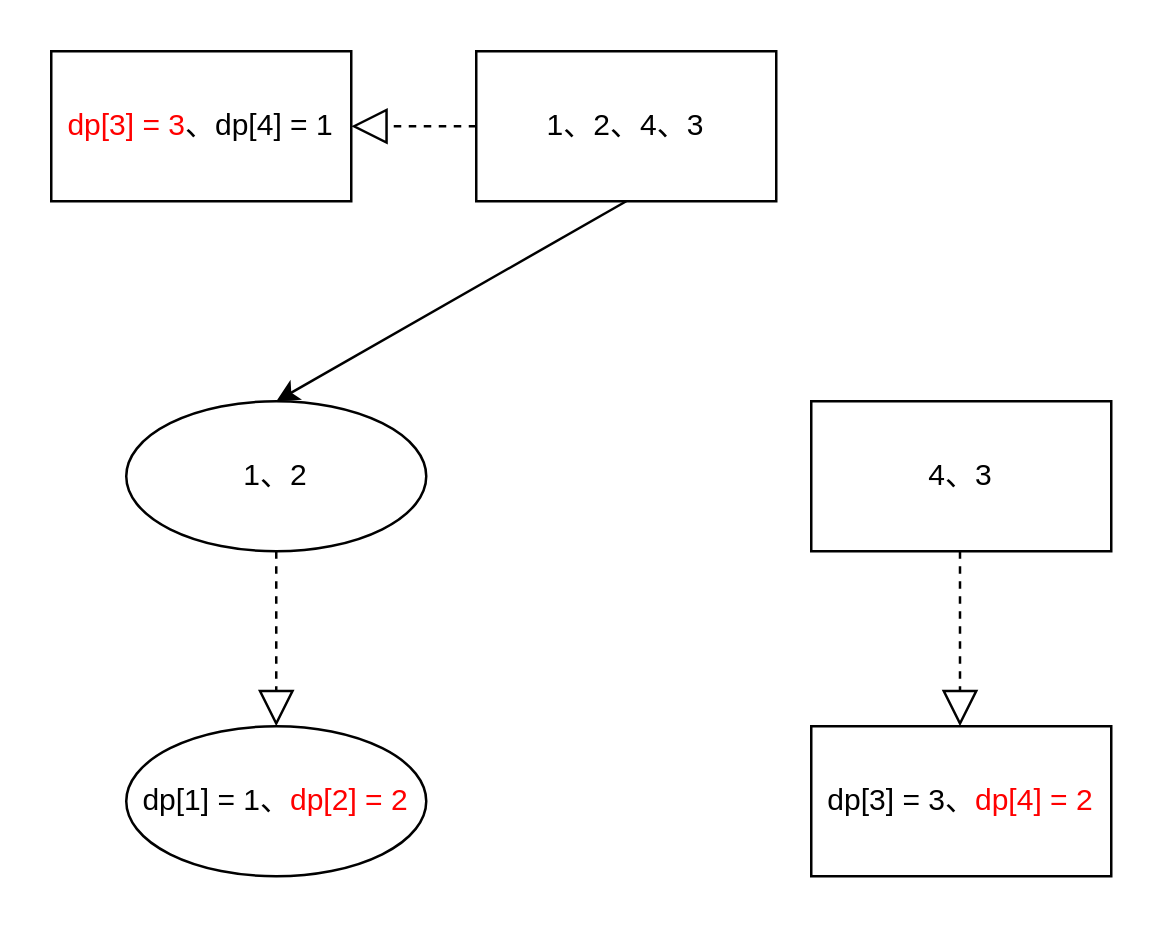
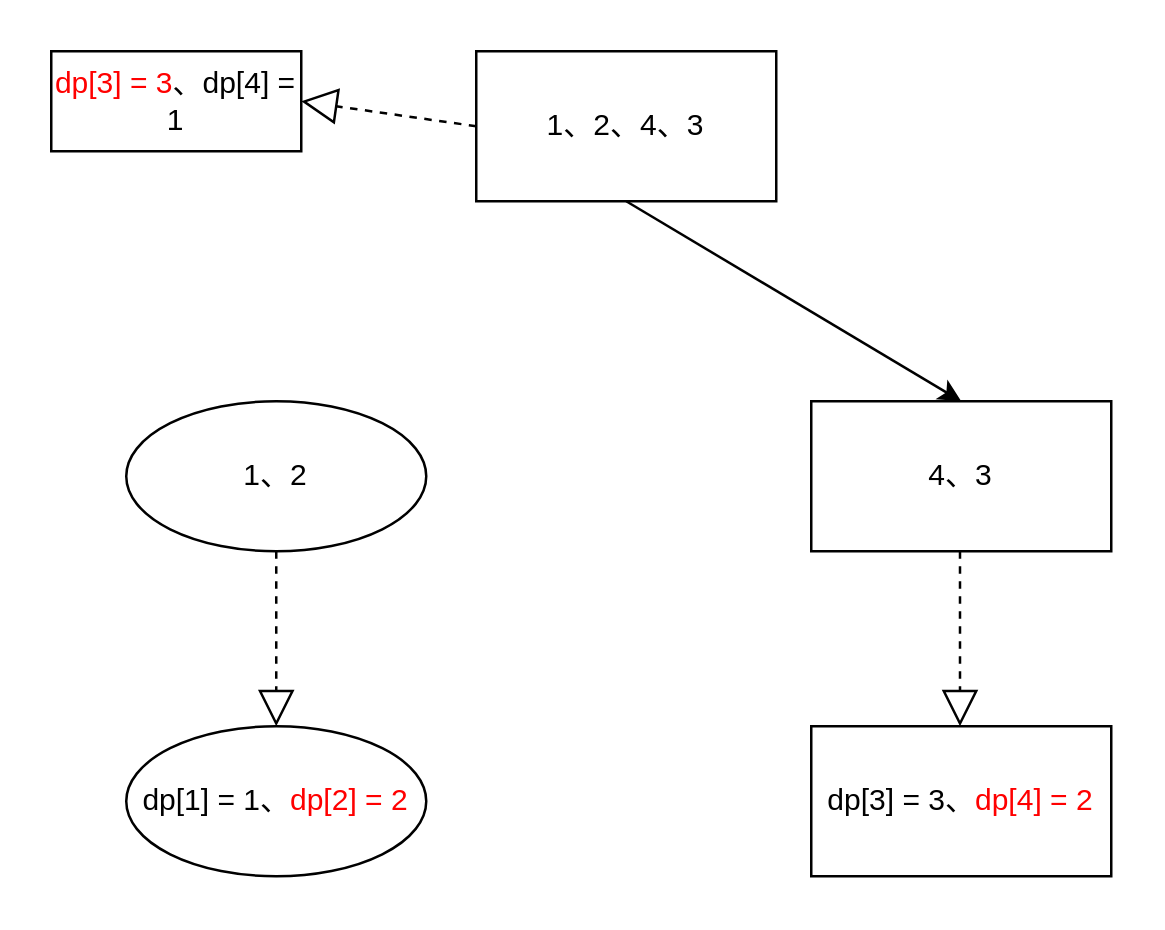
(201, 126) -> (176, 101)
(457, 298) -> none
none -> (788, 298)
